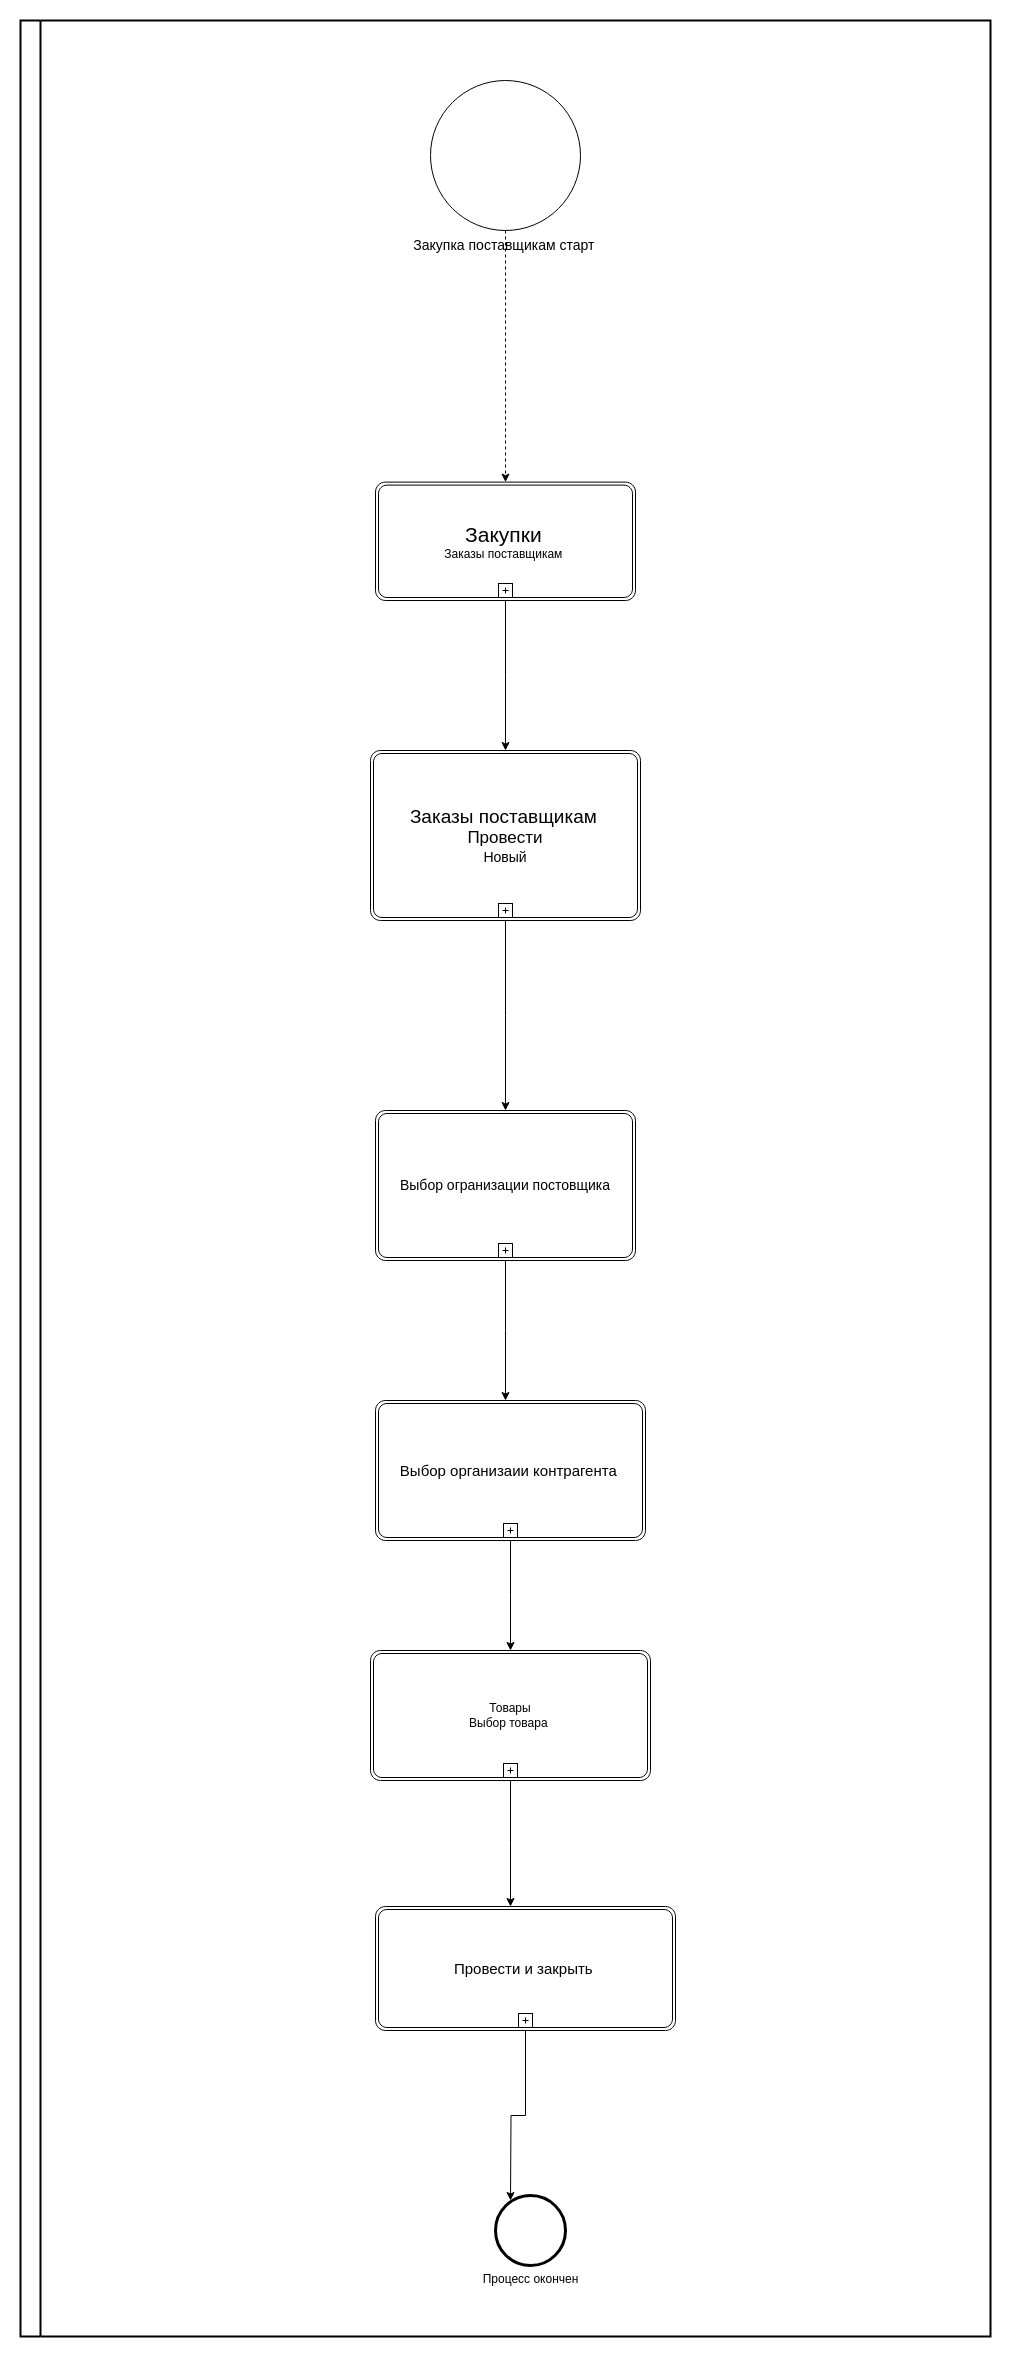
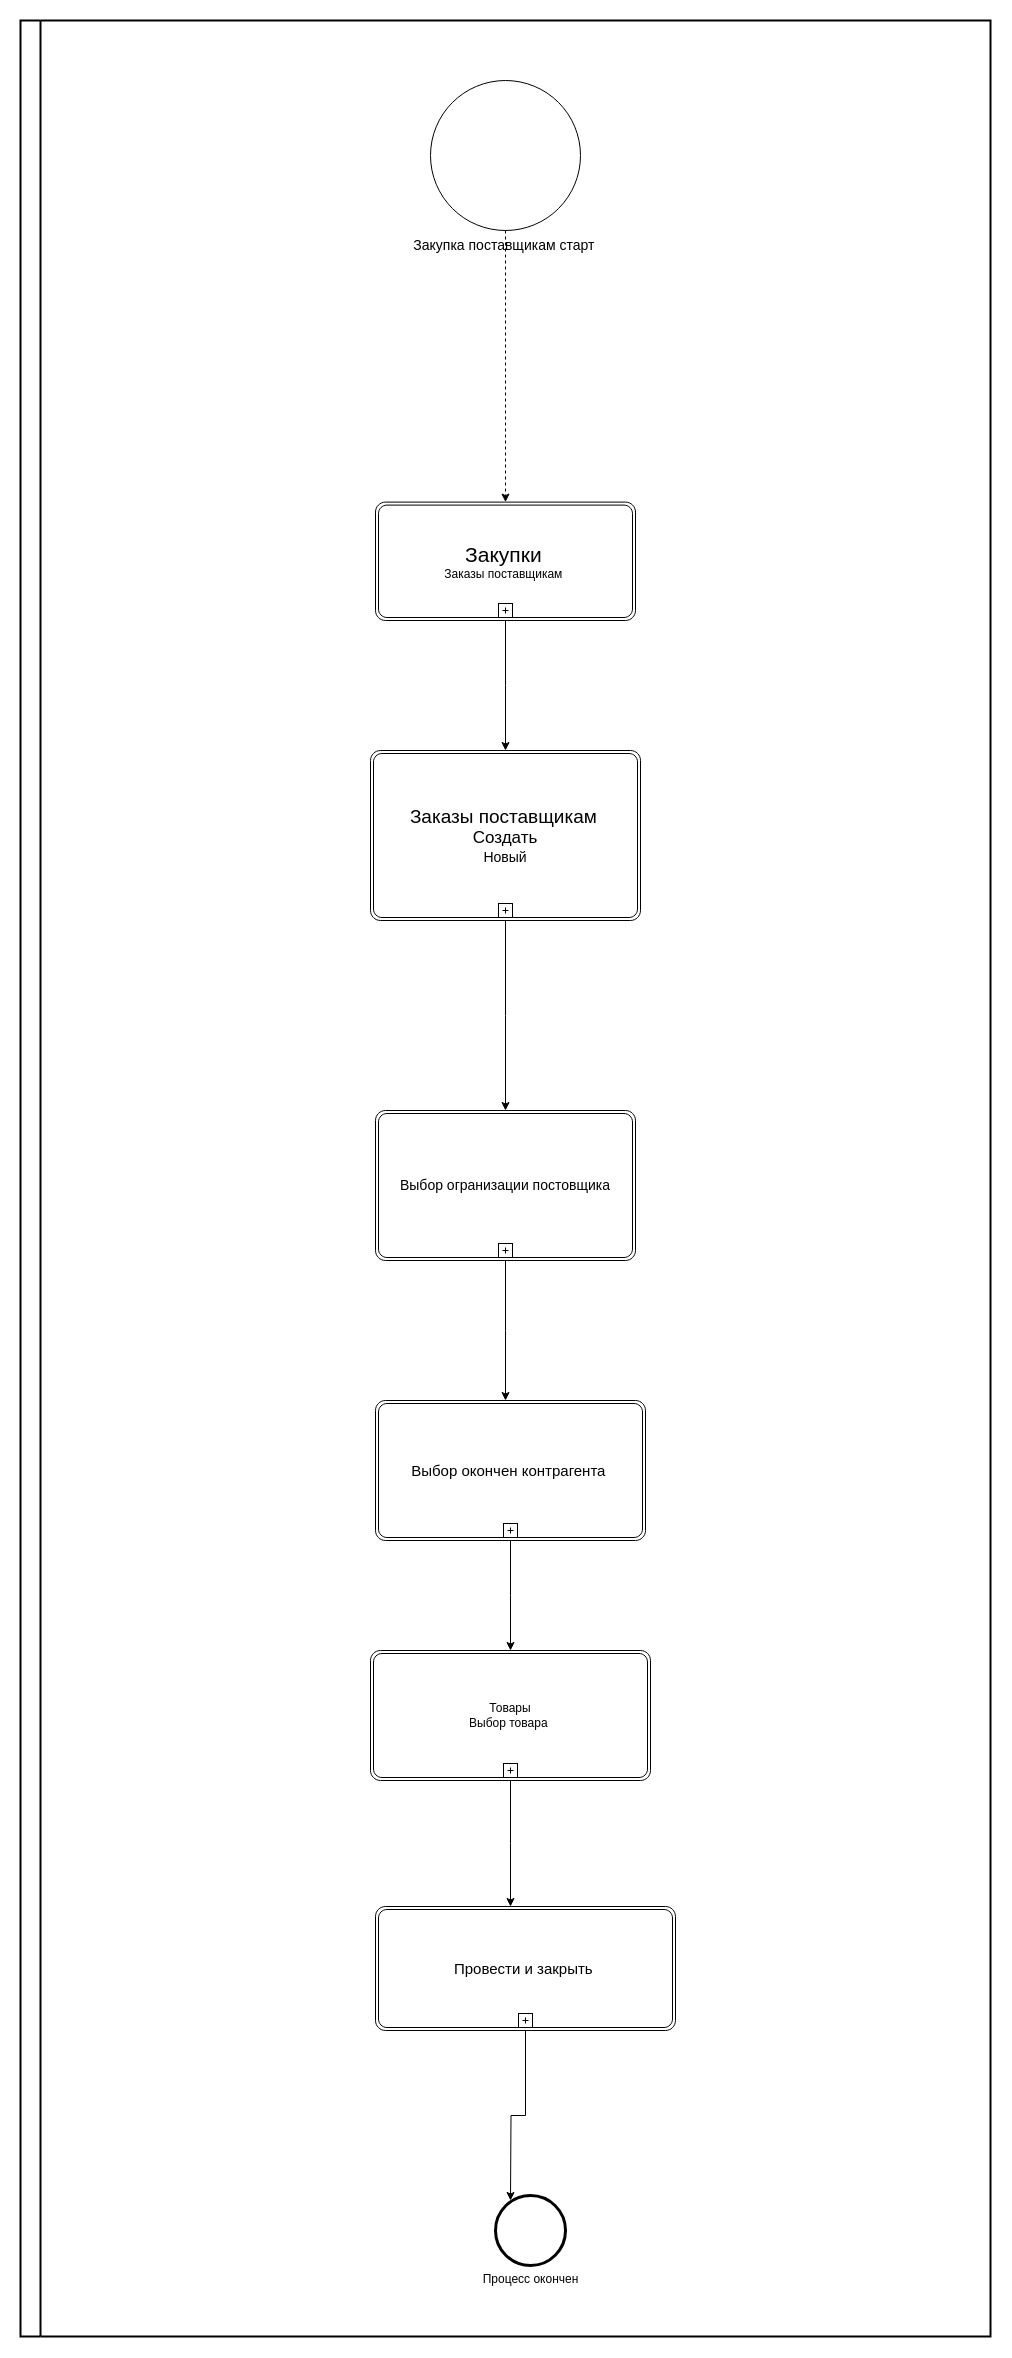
(506, 541) -> (506, 561)
(506, 836) -> (506, 836)
(511, 1471) -> (511, 1471)
